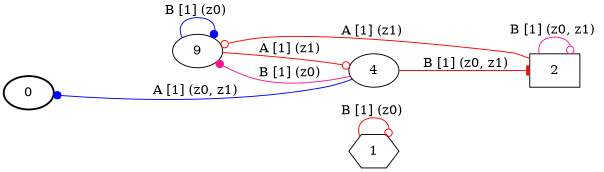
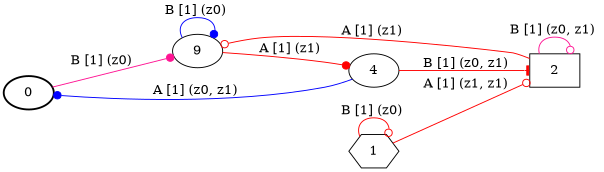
(282, 57) -> (282, 57)
(286, 83) -> (109, 73)
none -> (458, 114)
